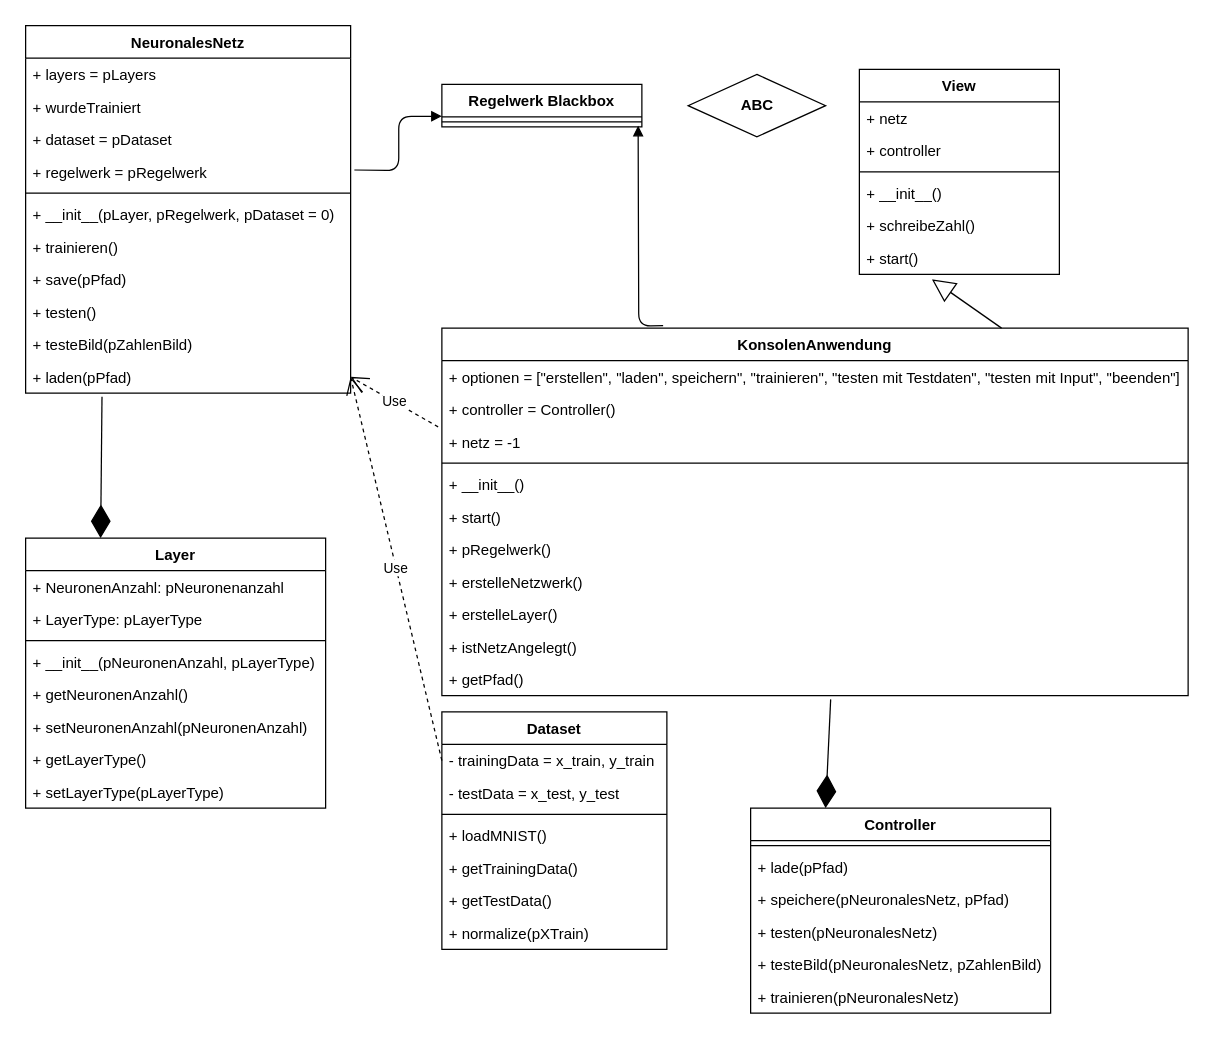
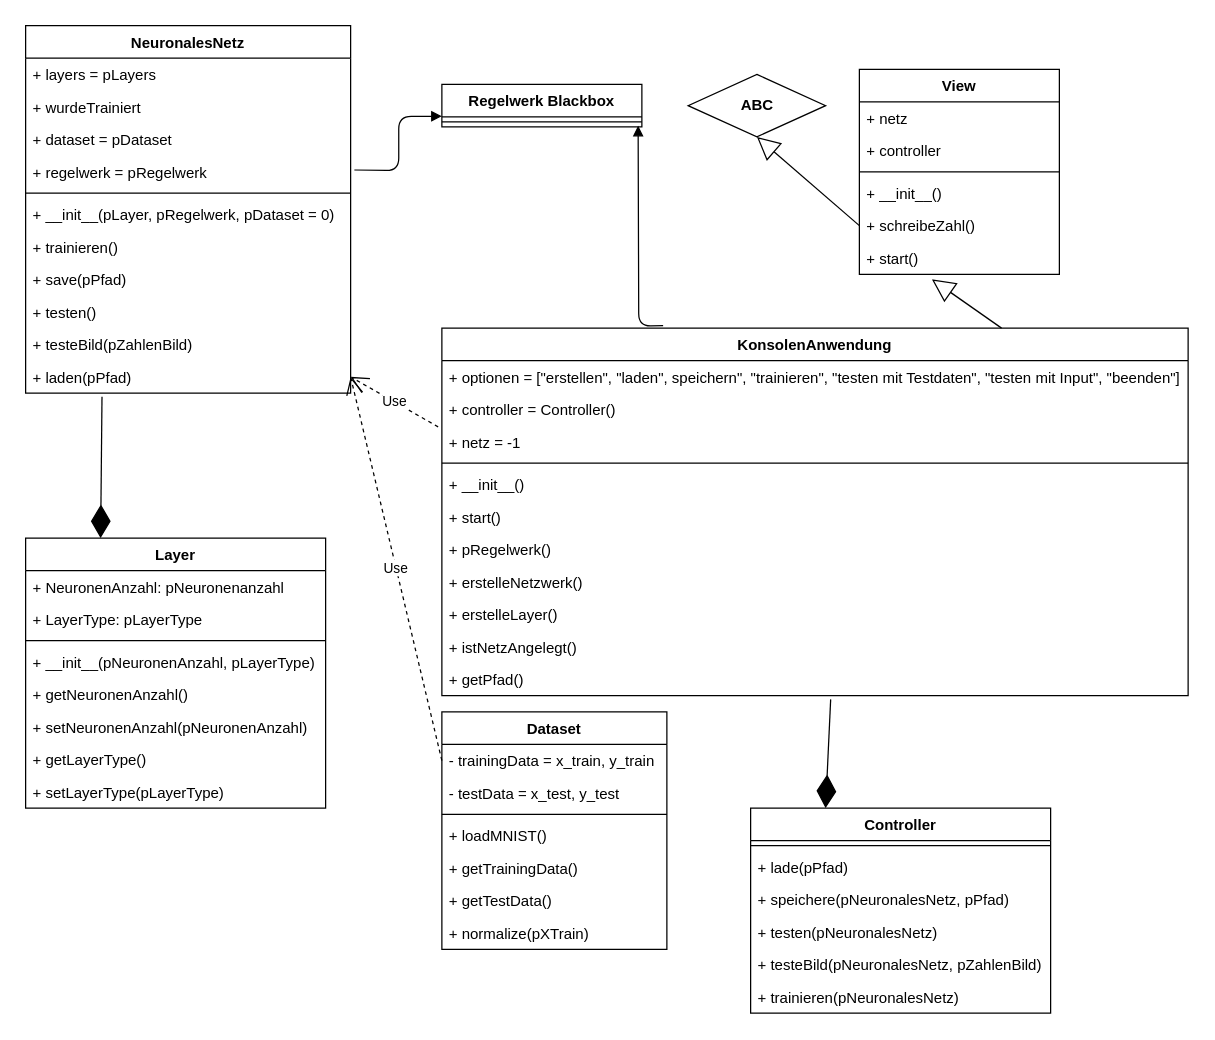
none -> (816, 188)
